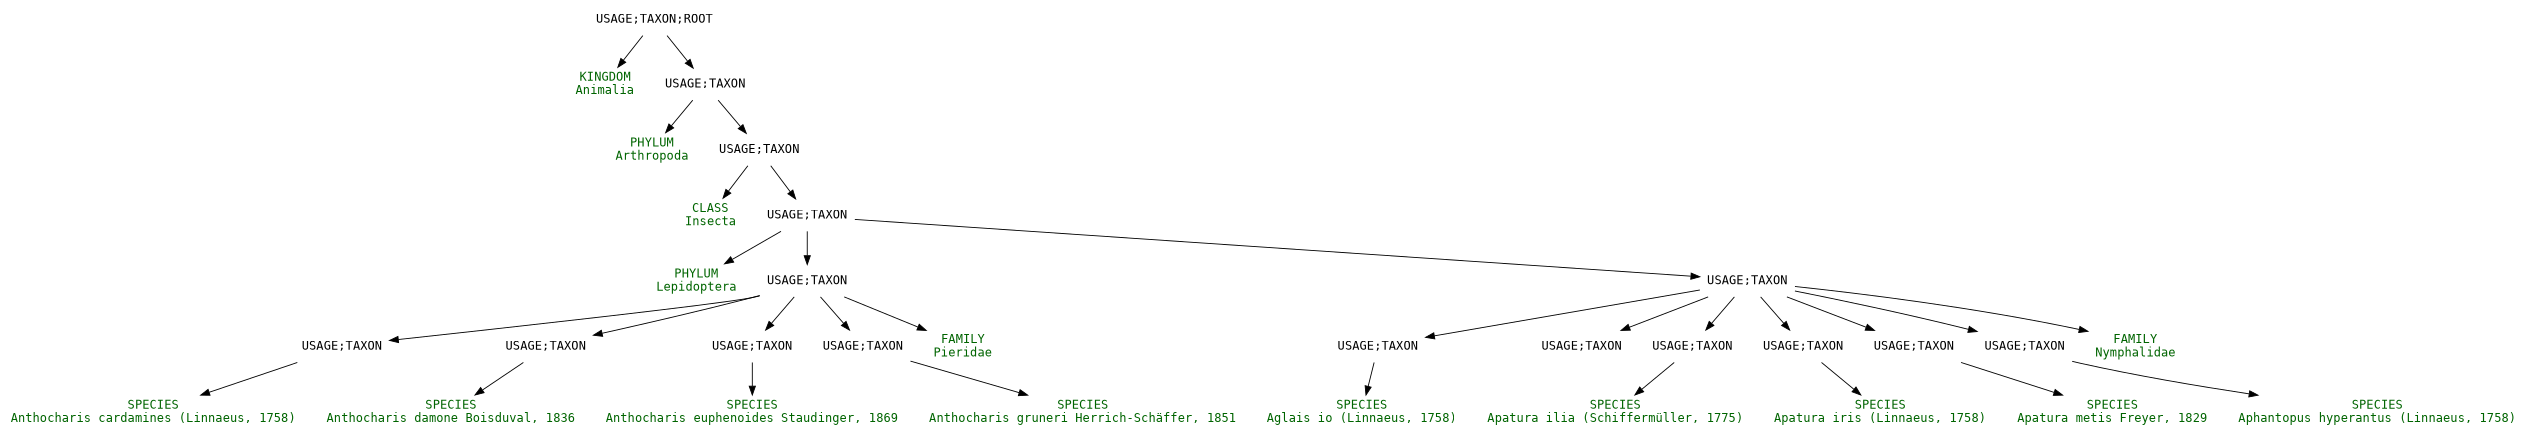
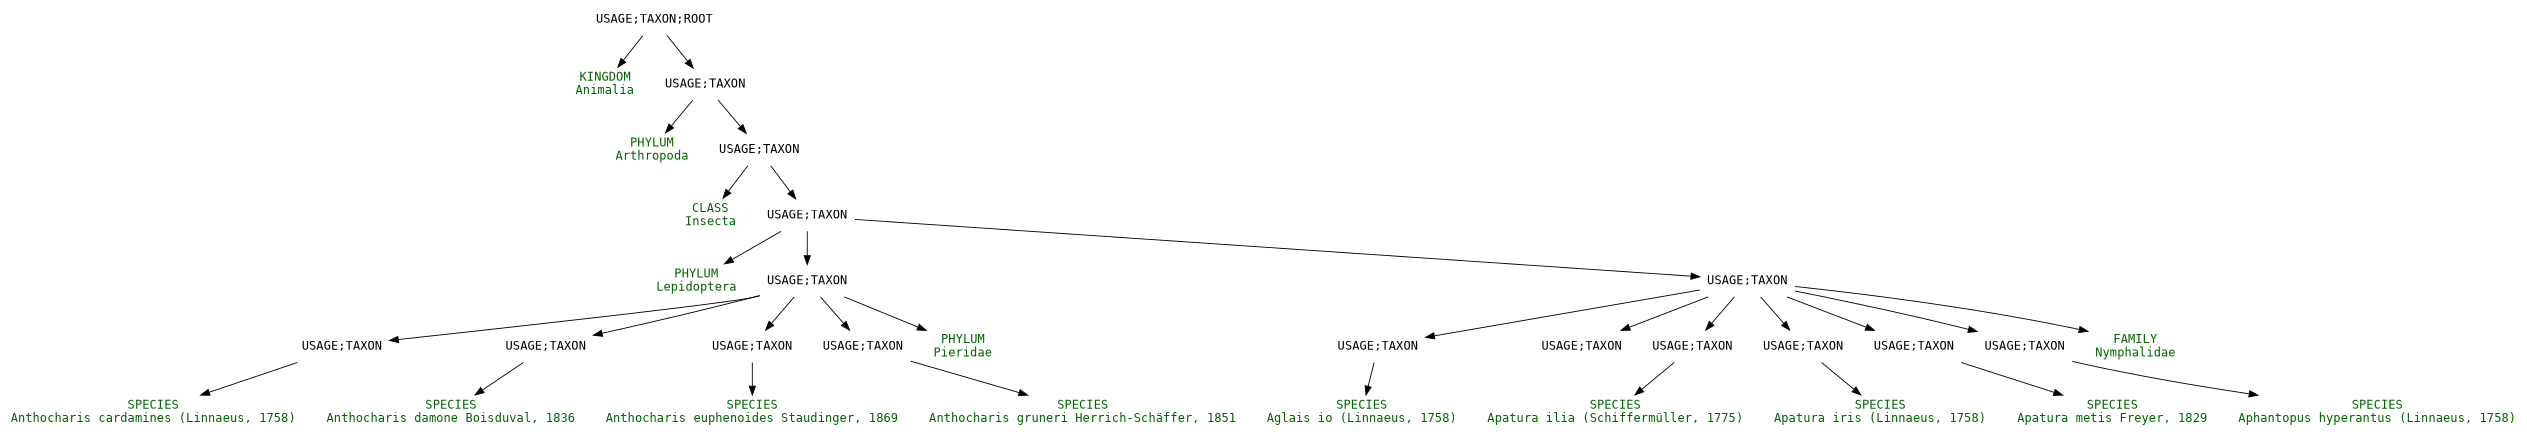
(963, 346) -> (963, 346)
